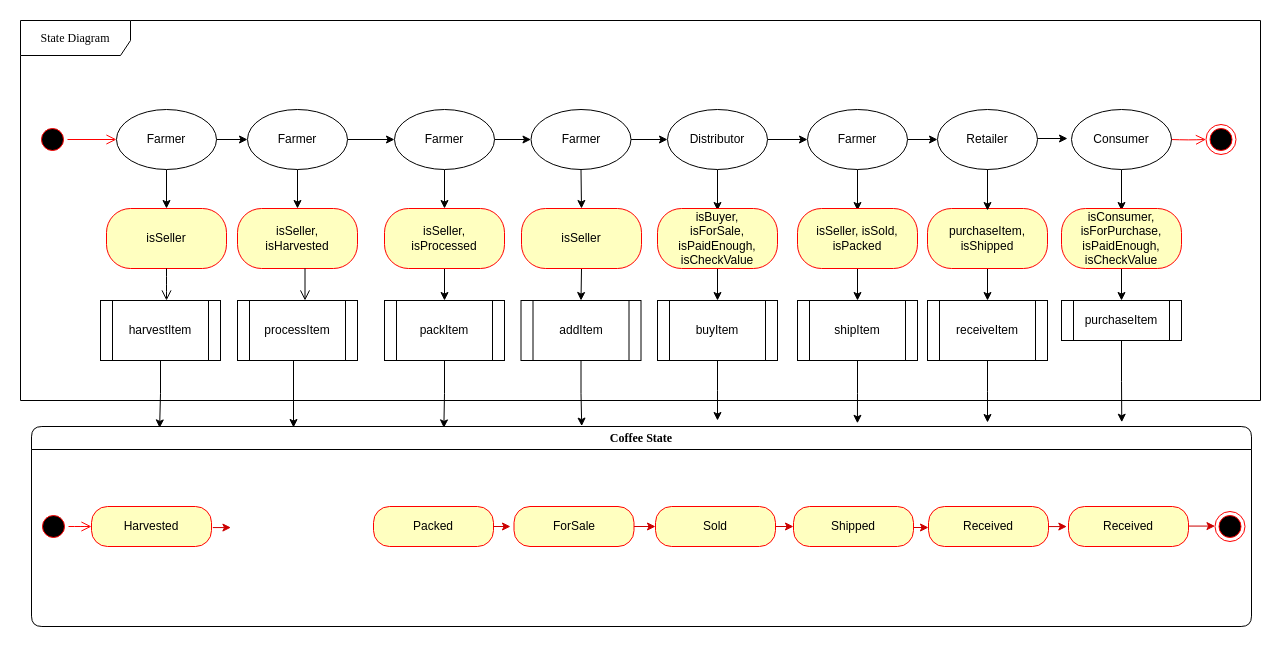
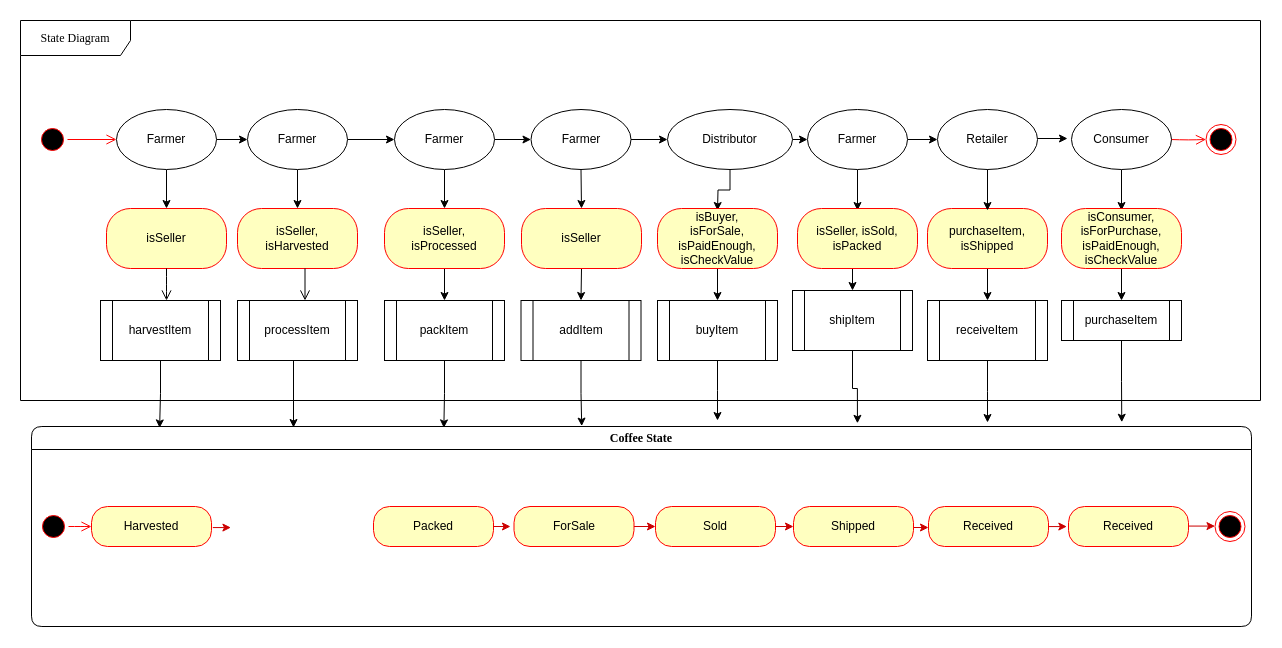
(718, 140) -> (730, 140)
(858, 331) -> (853, 321)
